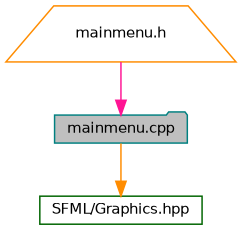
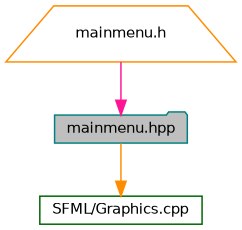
(121, 129) -> (121, 129)
(121, 210) -> (121, 210)
